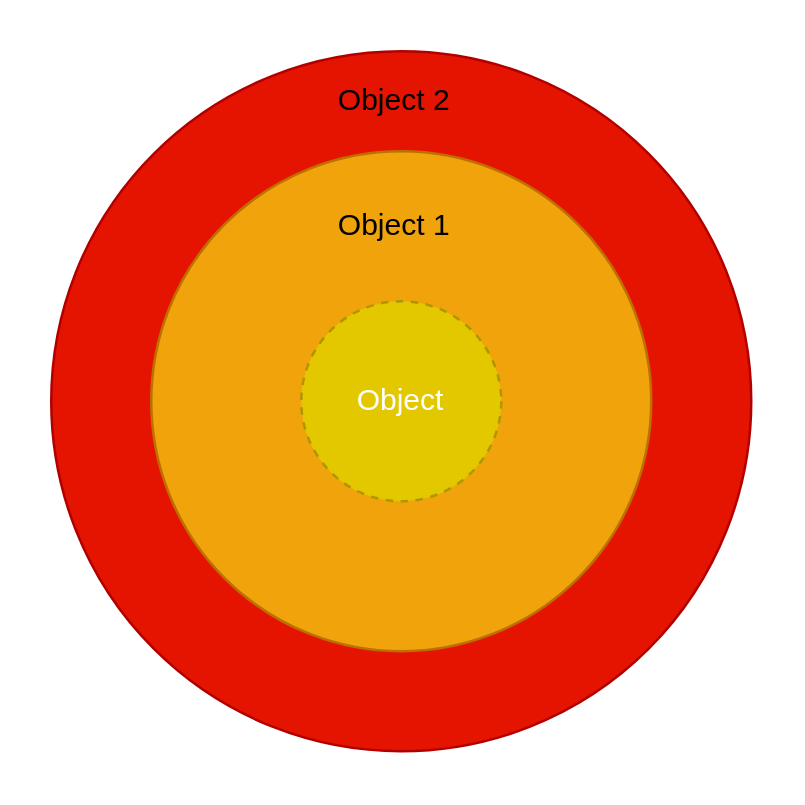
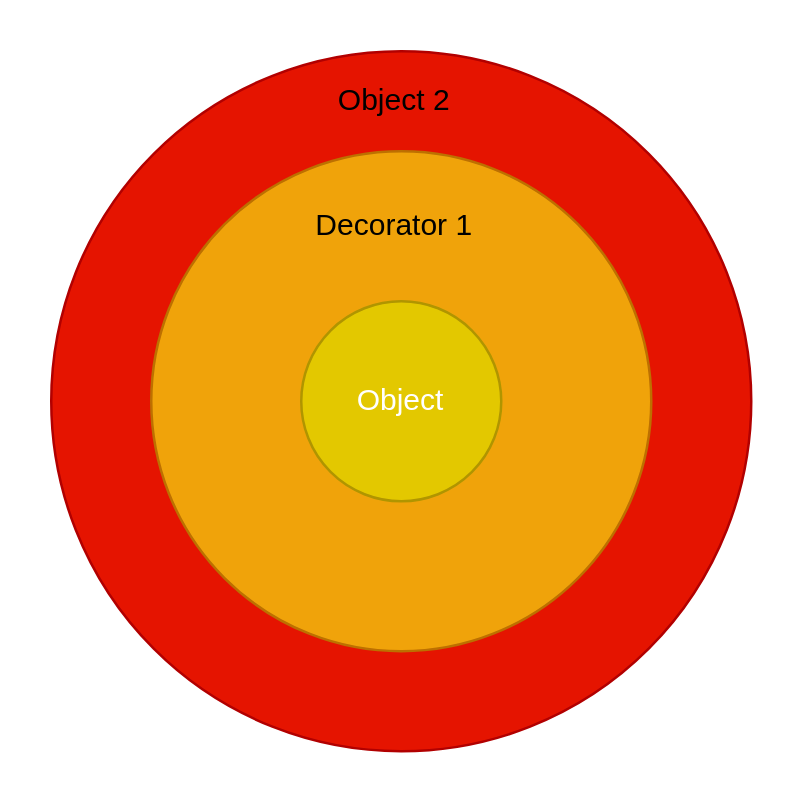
(395, 226) -> (395, 226)
(401, 401) -> (401, 401)
